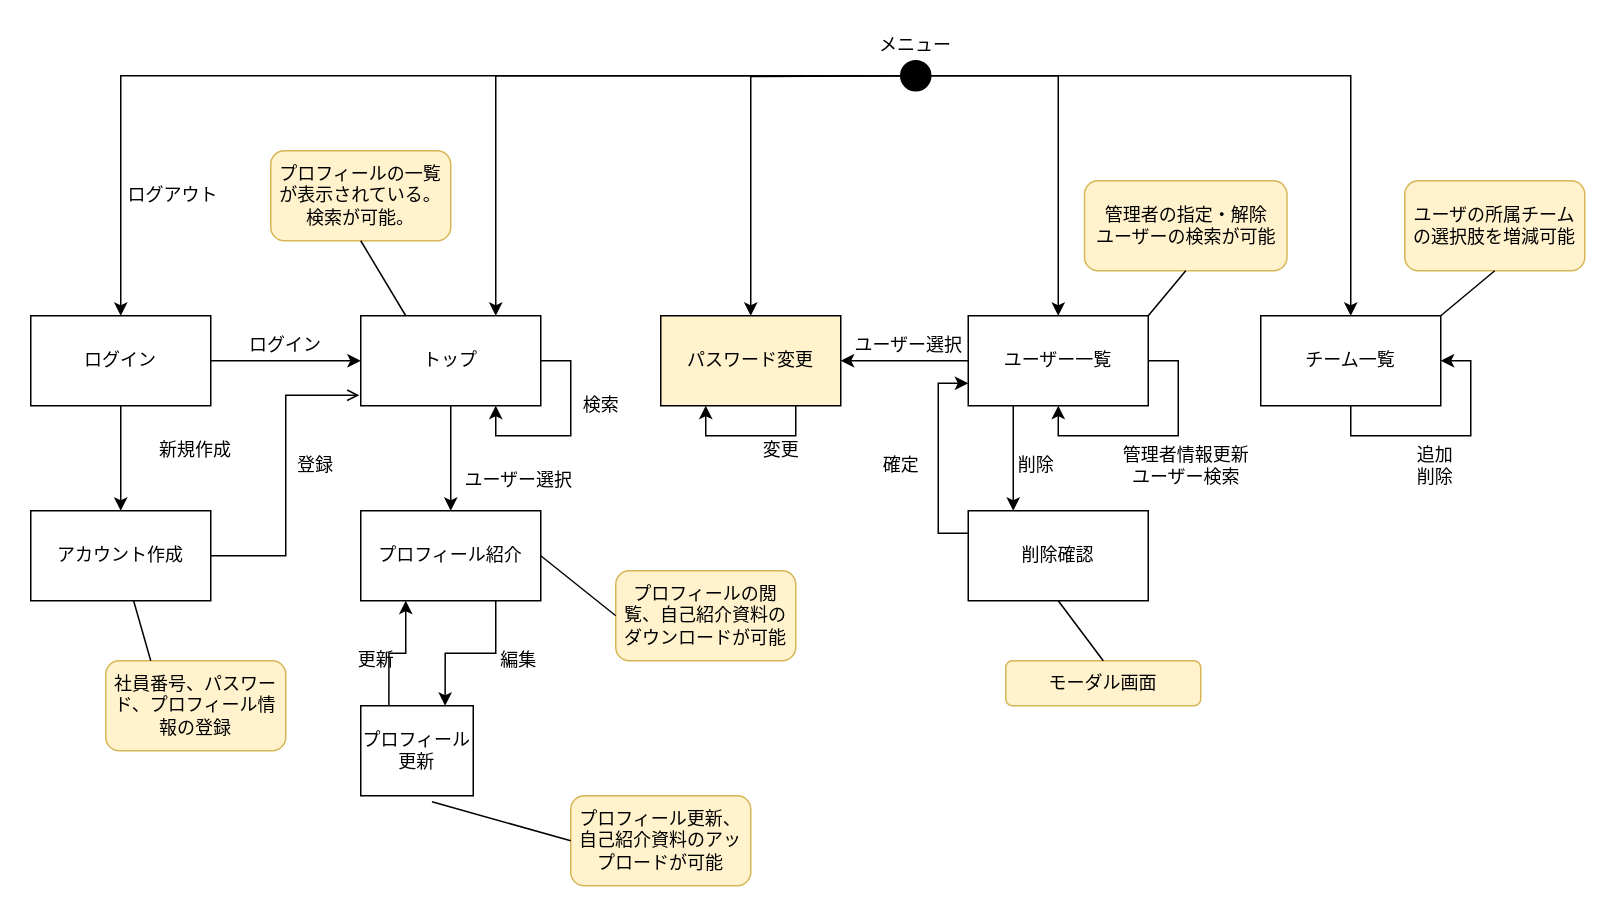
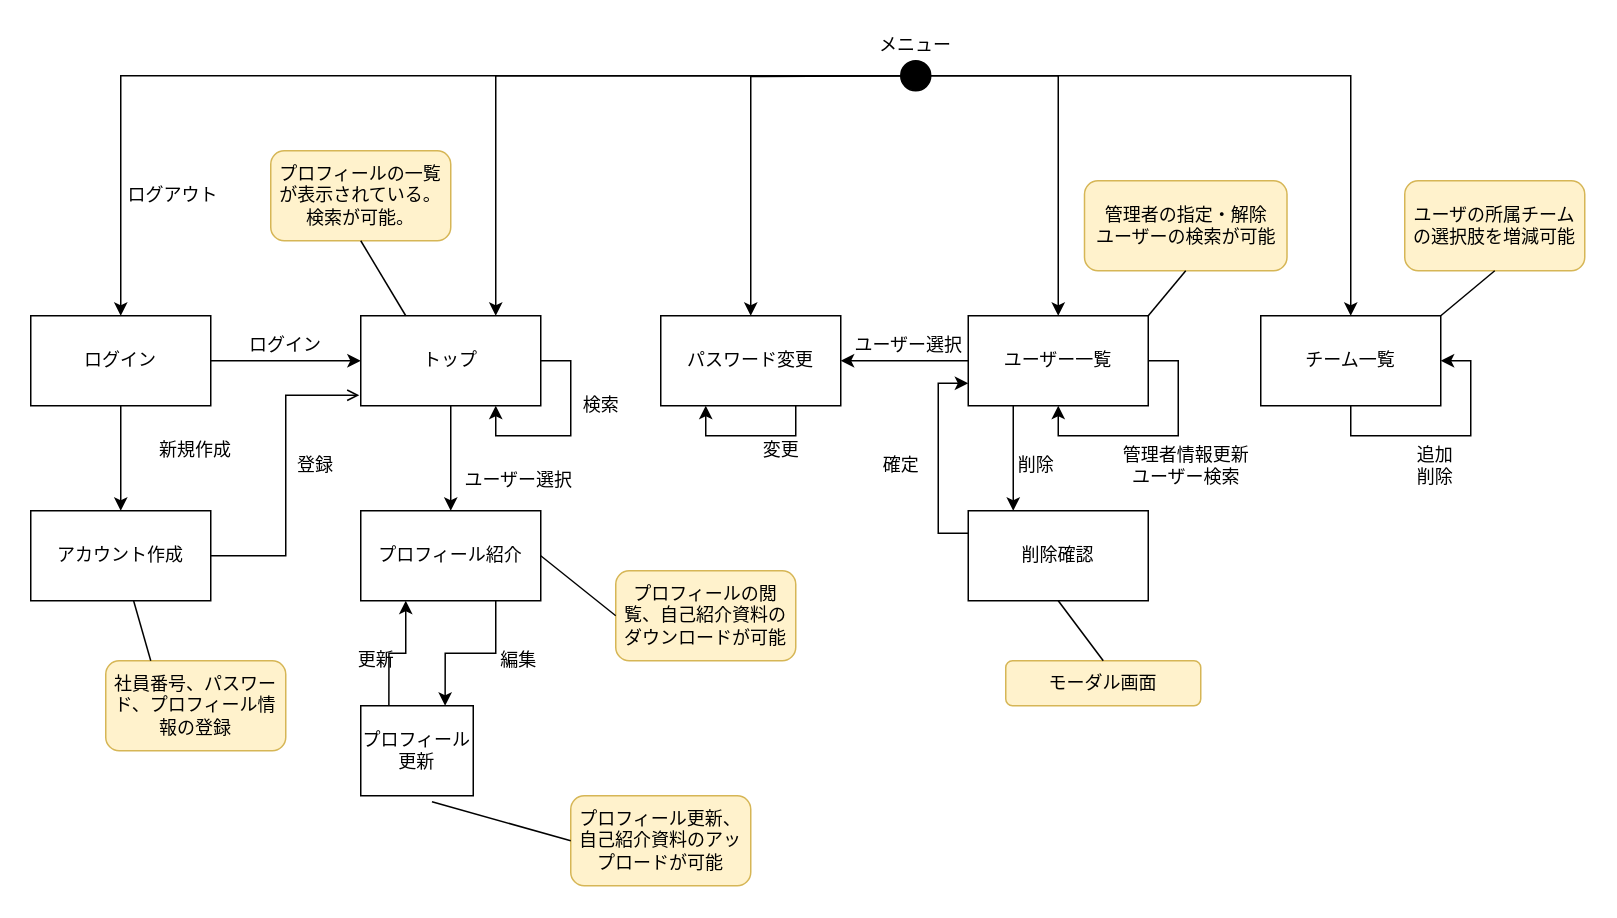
(751, 361) -> (751, 361)
